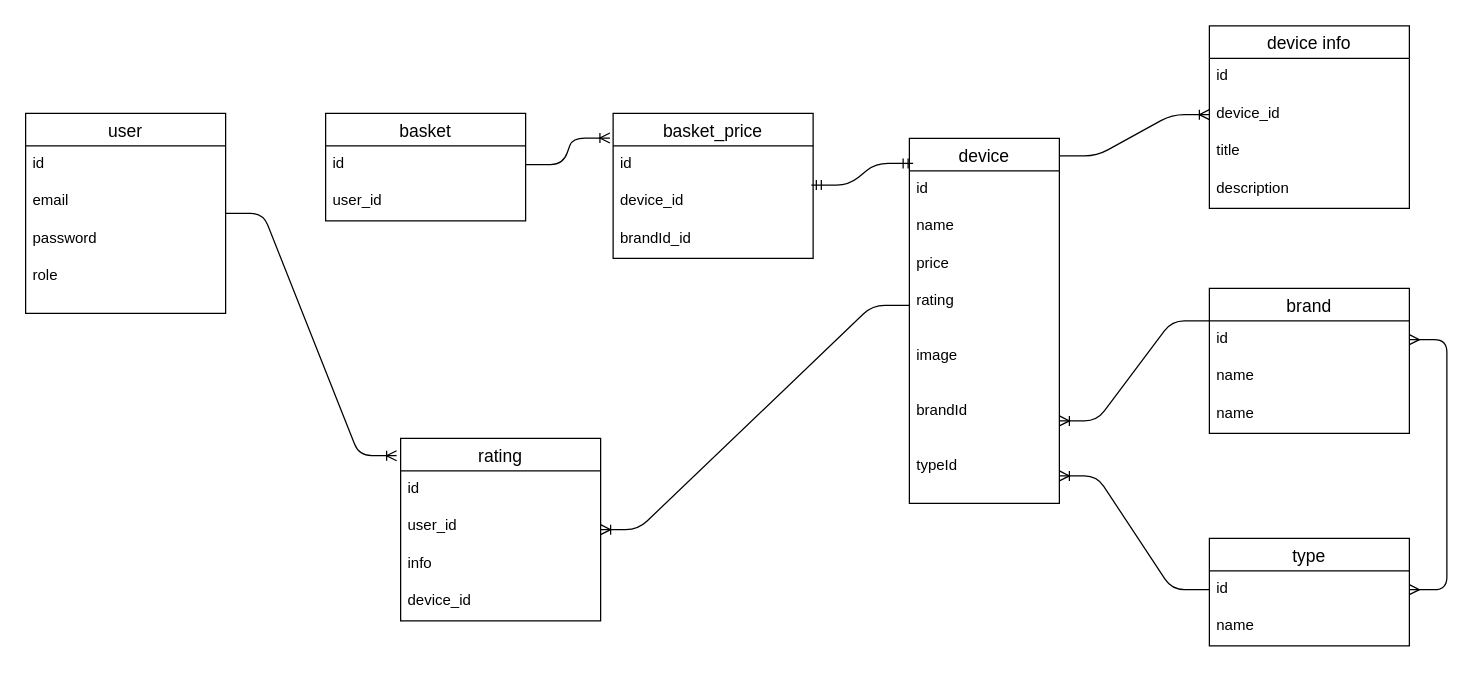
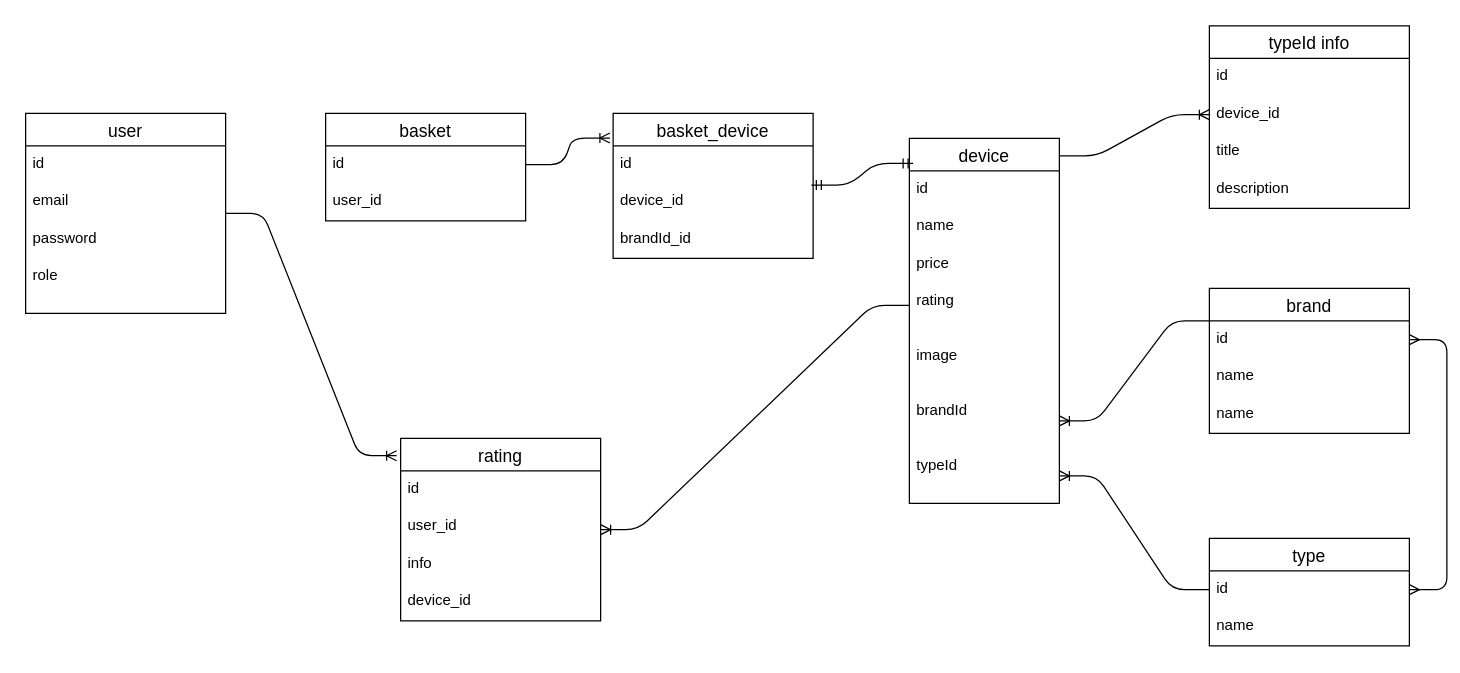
(1309, 43) -> (1309, 43)
(713, 130) -> (713, 130)
